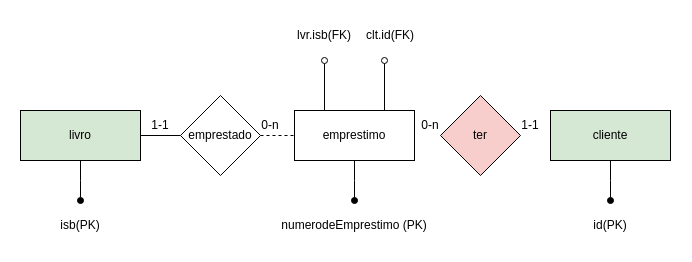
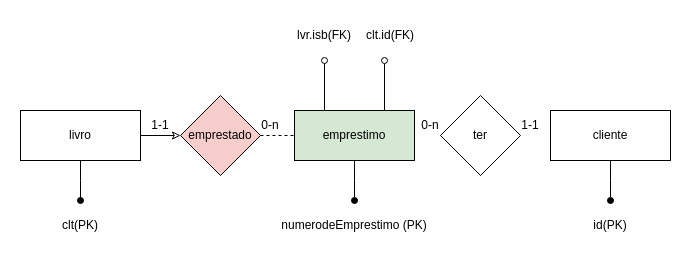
(81, 136) -> (81, 136)
(174, 136) -> (172, 136)
(221, 136) -> (221, 136)
(355, 136) -> (355, 136)
(481, 136) -> (481, 136)
(611, 136) -> (611, 136)
(81, 226) -> (81, 226)
